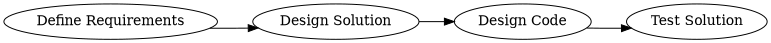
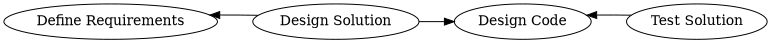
(229, 28) -> (239, 15)
(604, 28) -> (614, 15)
